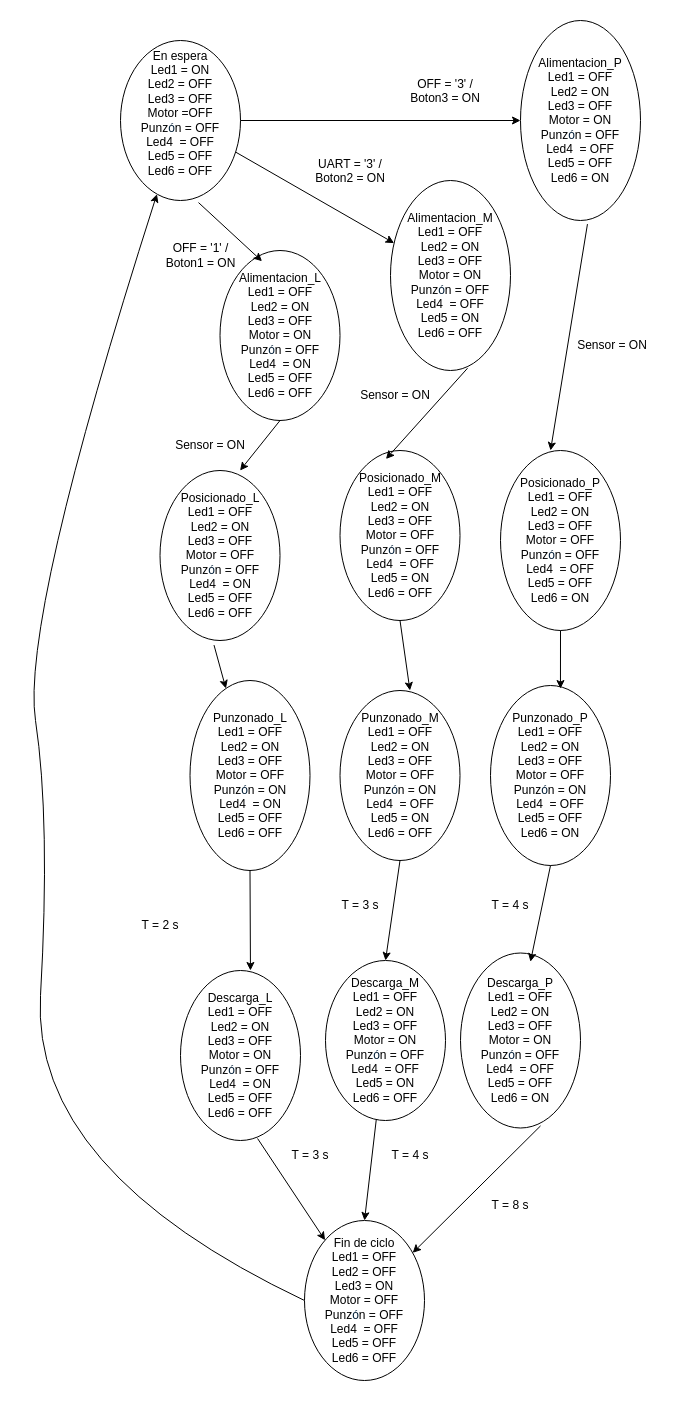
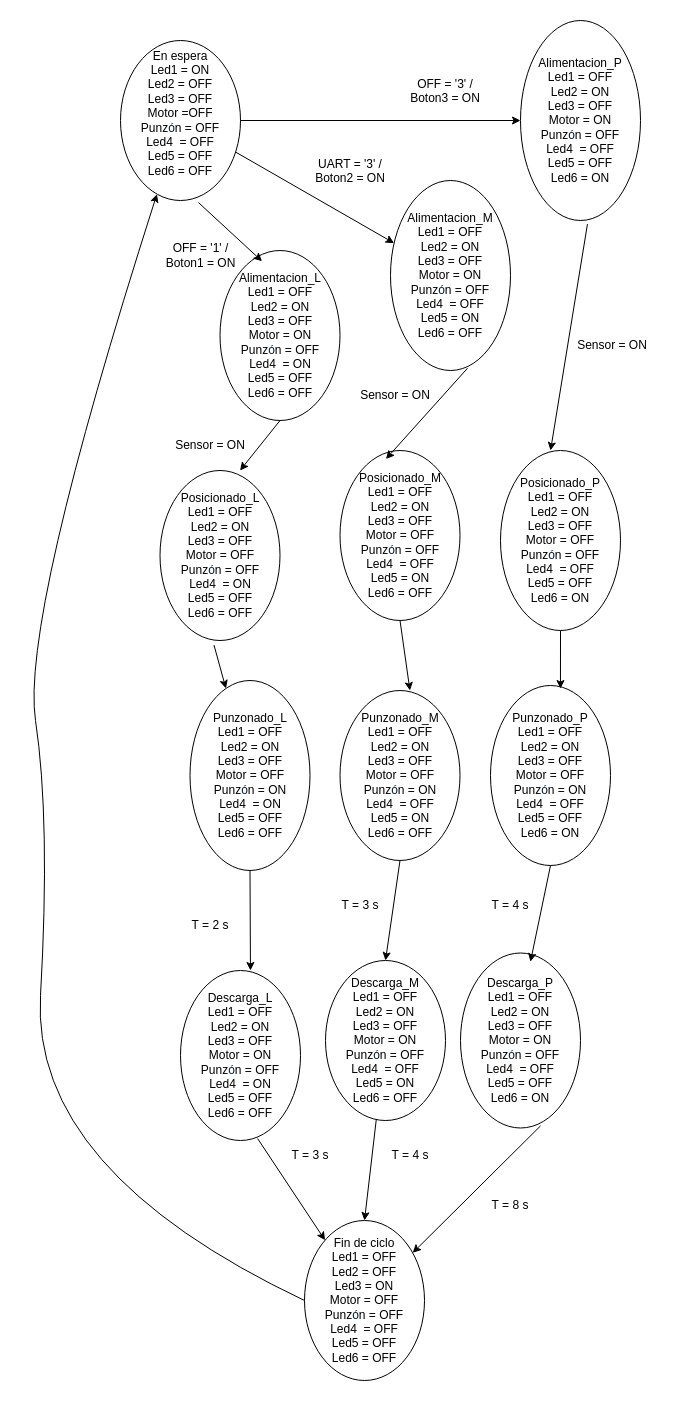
(161, 926) -> (211, 926)
